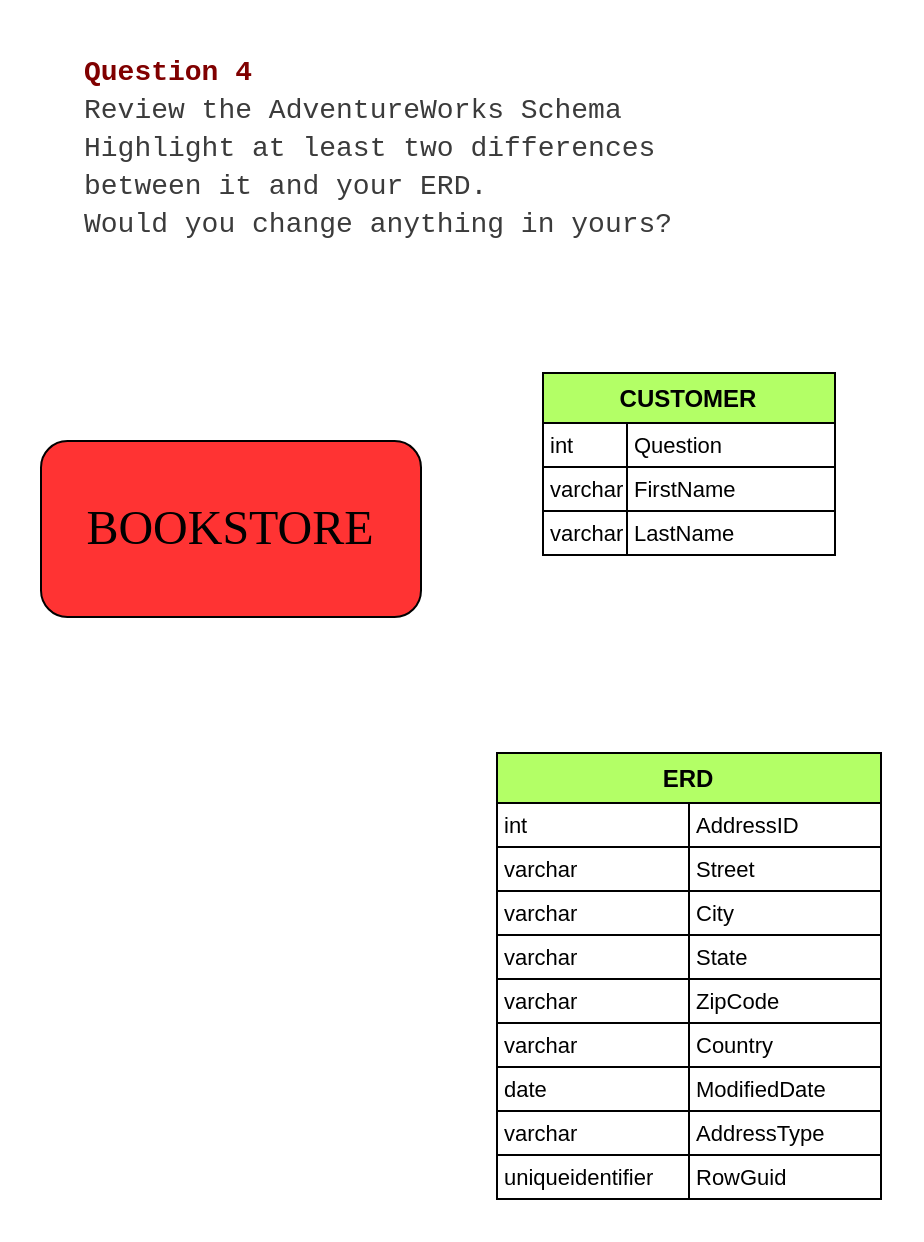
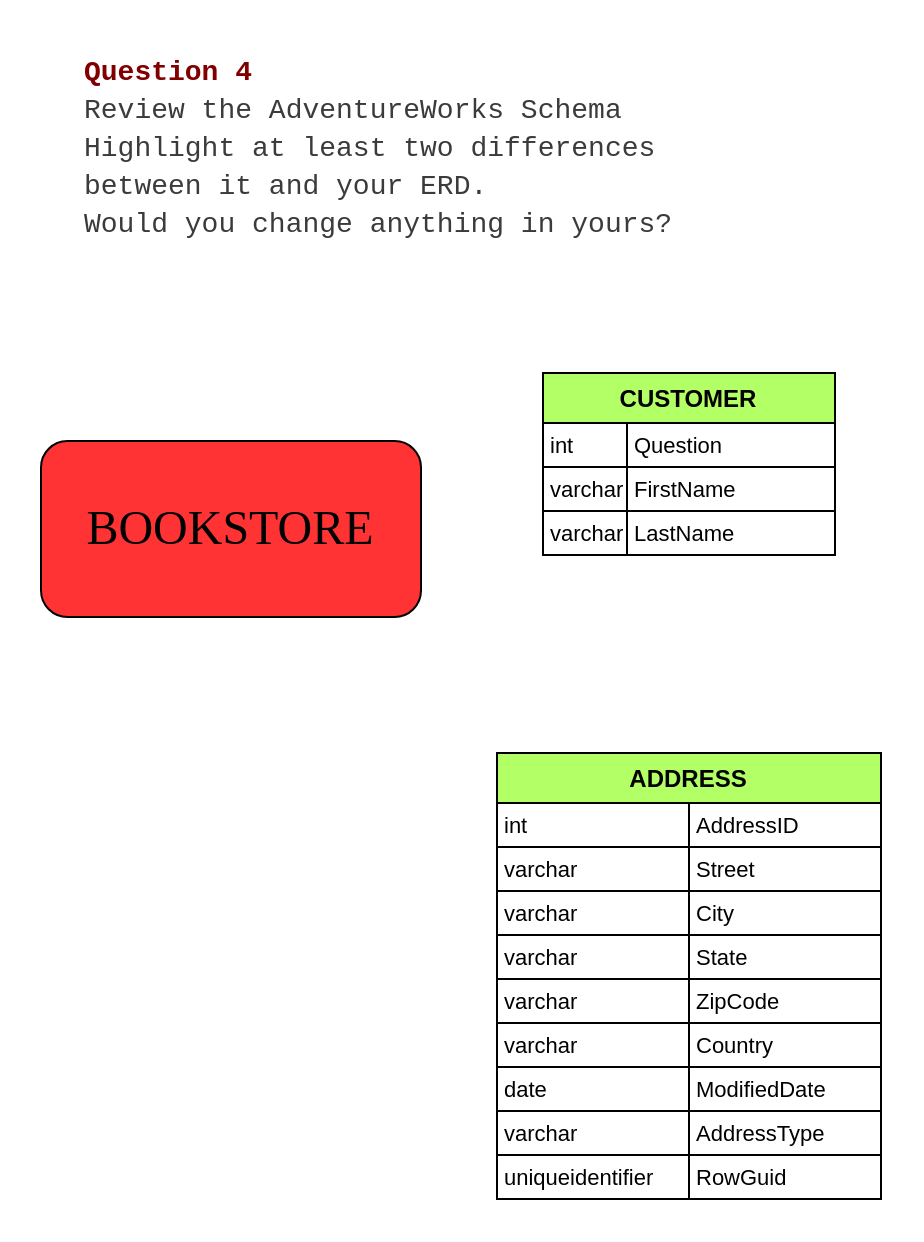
(688, 779) -> (688, 779)
